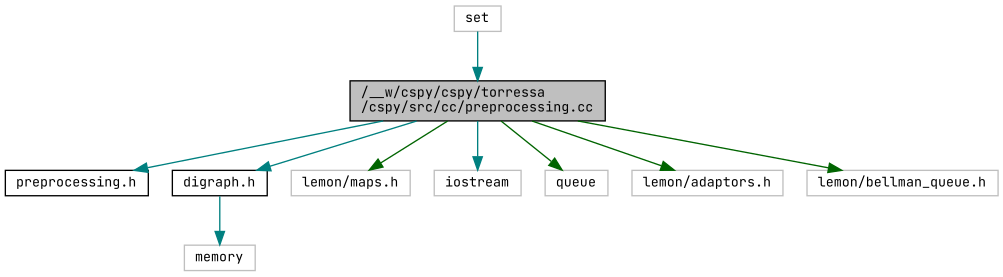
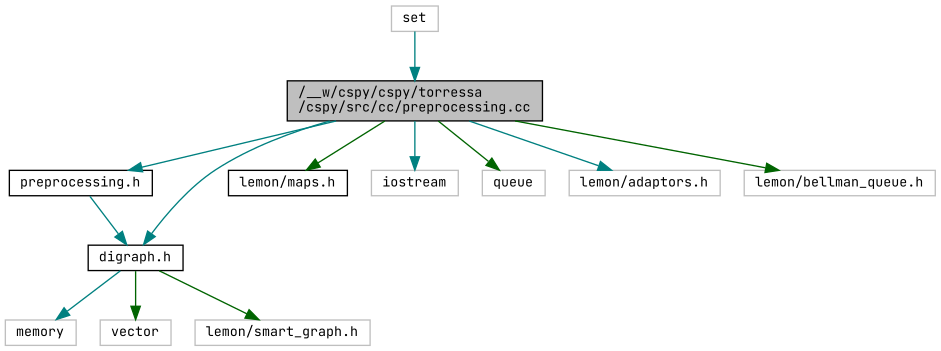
(597, 143) -> (534, 143)
(351, 183) -> (288, 183)
none -> (104, 215)
none -> (136, 333)
none -> (283, 333)
